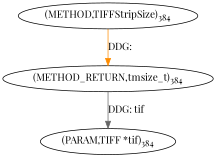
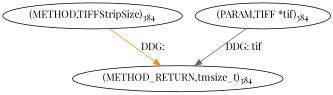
(108, 107) -> (223, 45)
